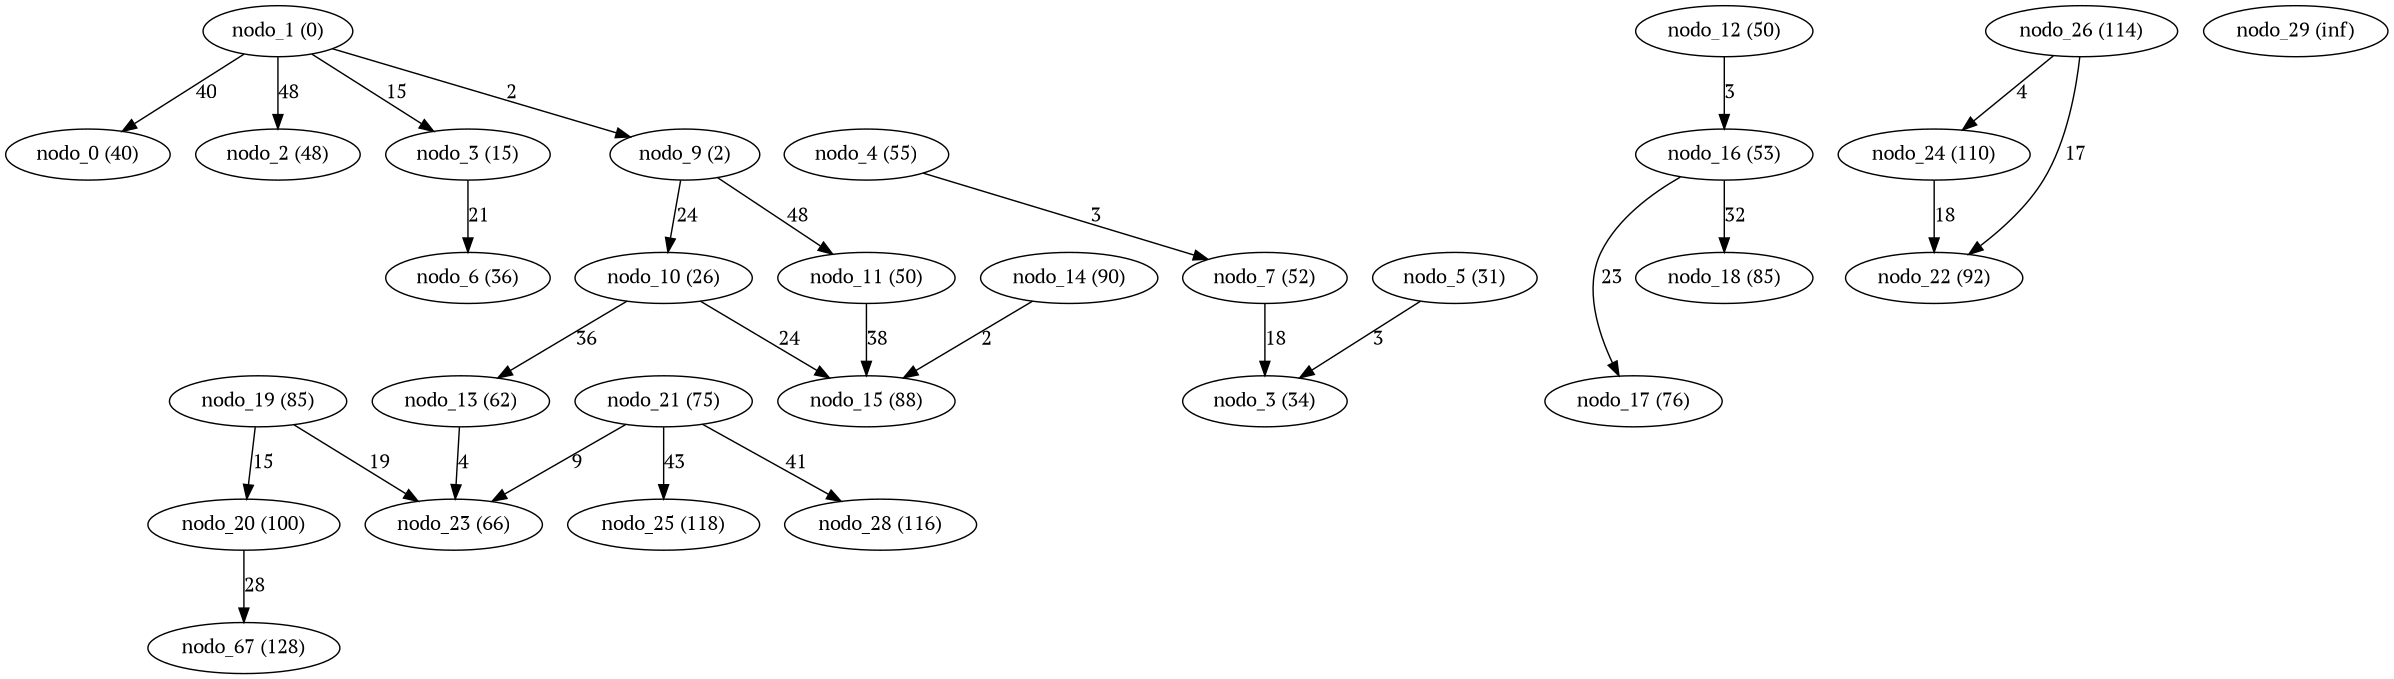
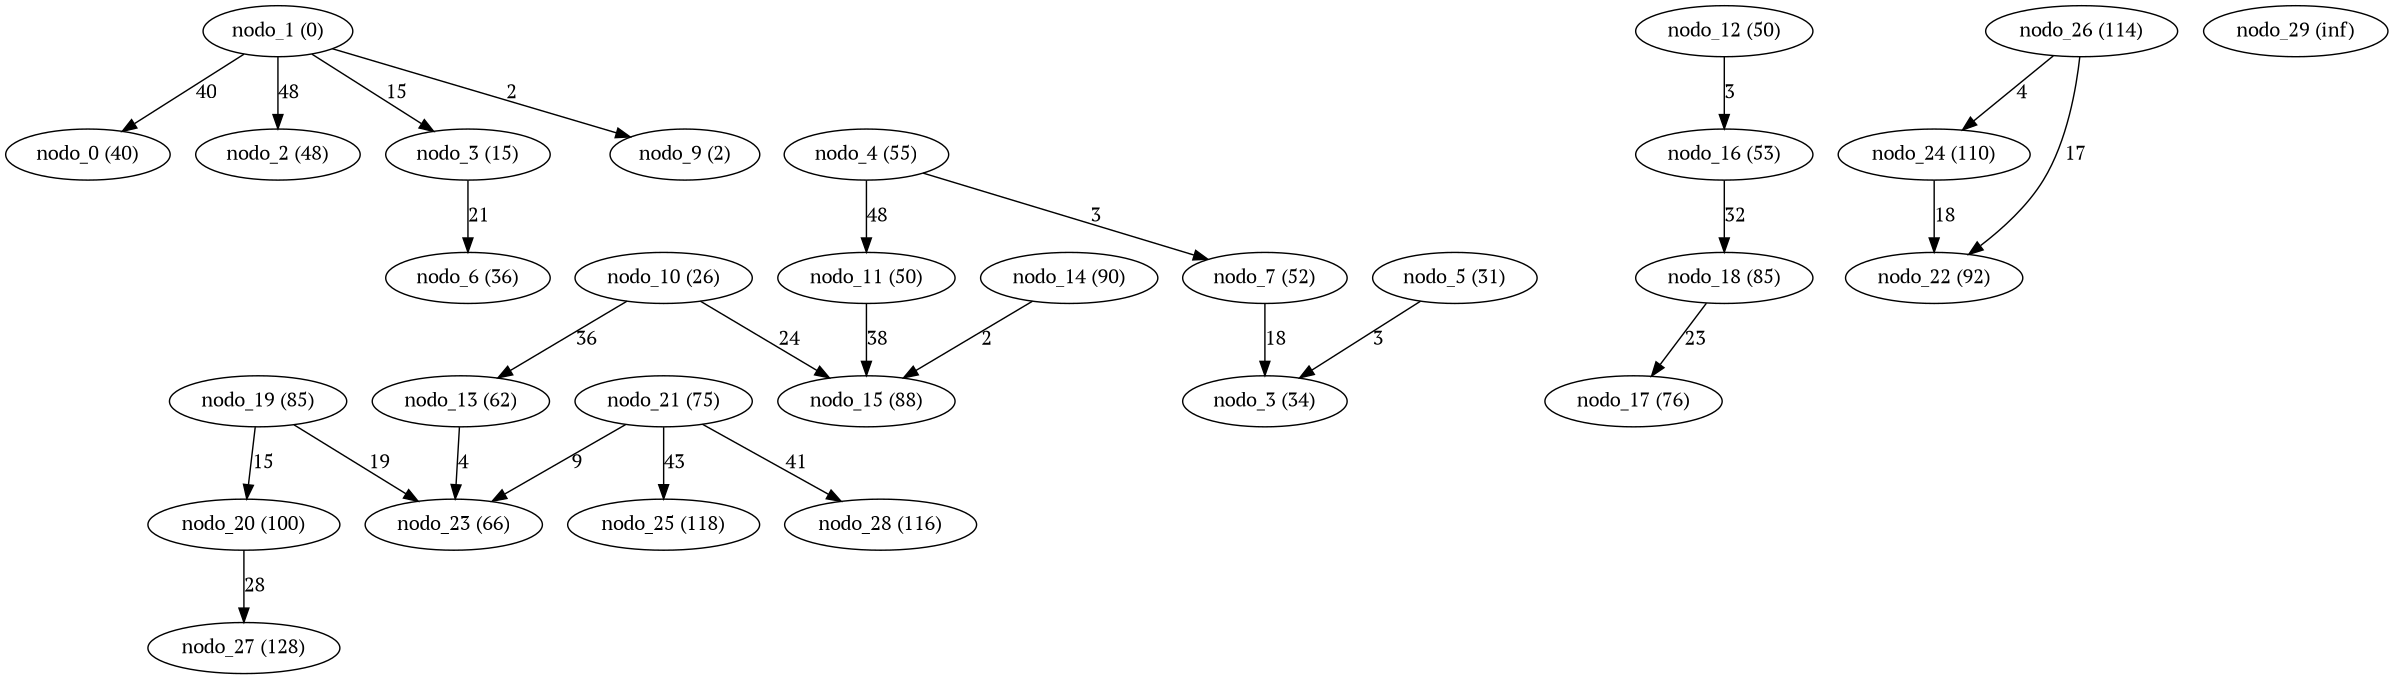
(676, 209) -> none
(769, 212) -> (866, 209)
(1600, 254) -> (1683, 334)
(244, 648) -> (244, 648)
